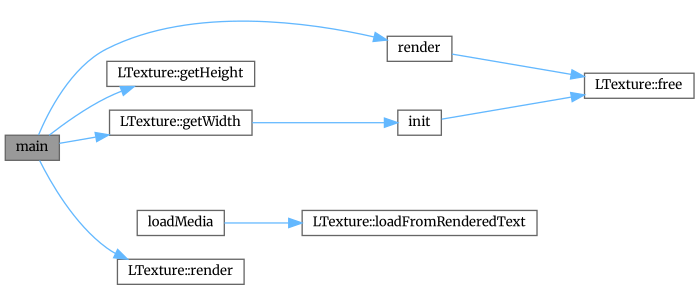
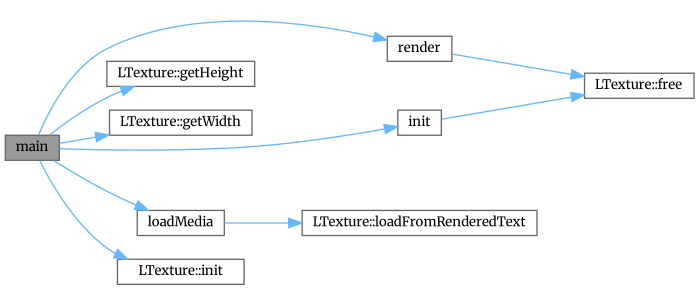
(318, 123) -> (223, 148)
none -> (94, 184)
(181, 272) -> (181, 272)
